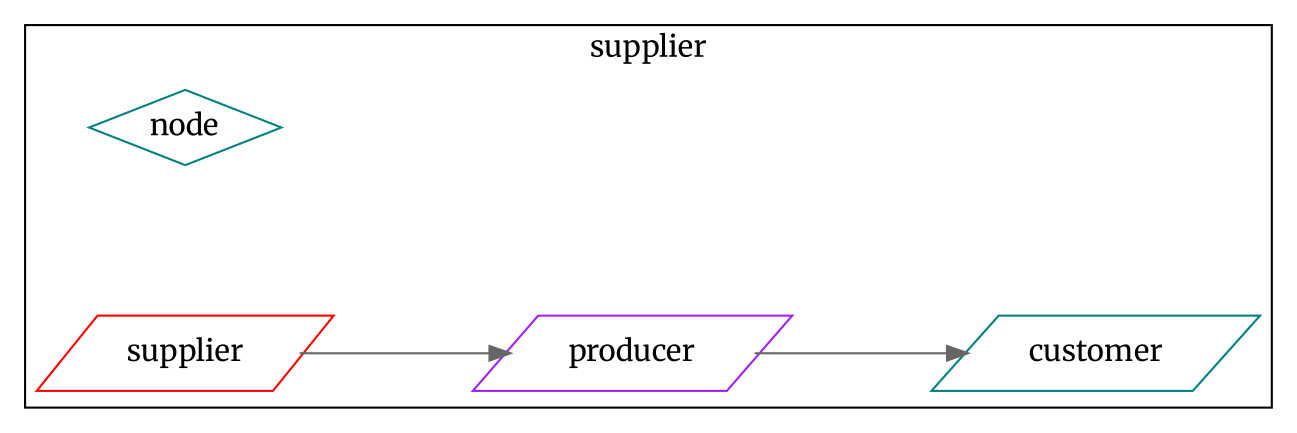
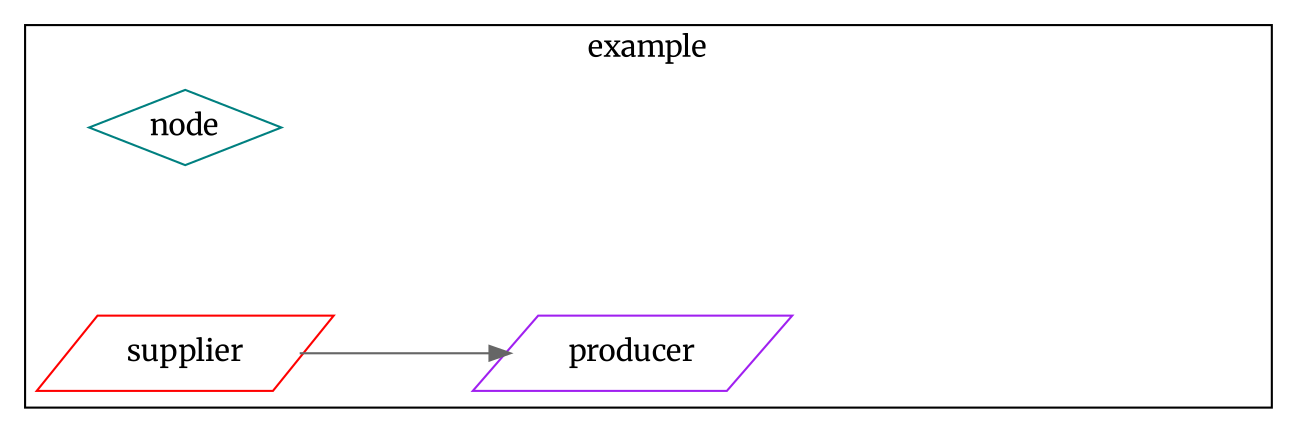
(648, 49) -> (648, 49)
(1096, 353) -> none
